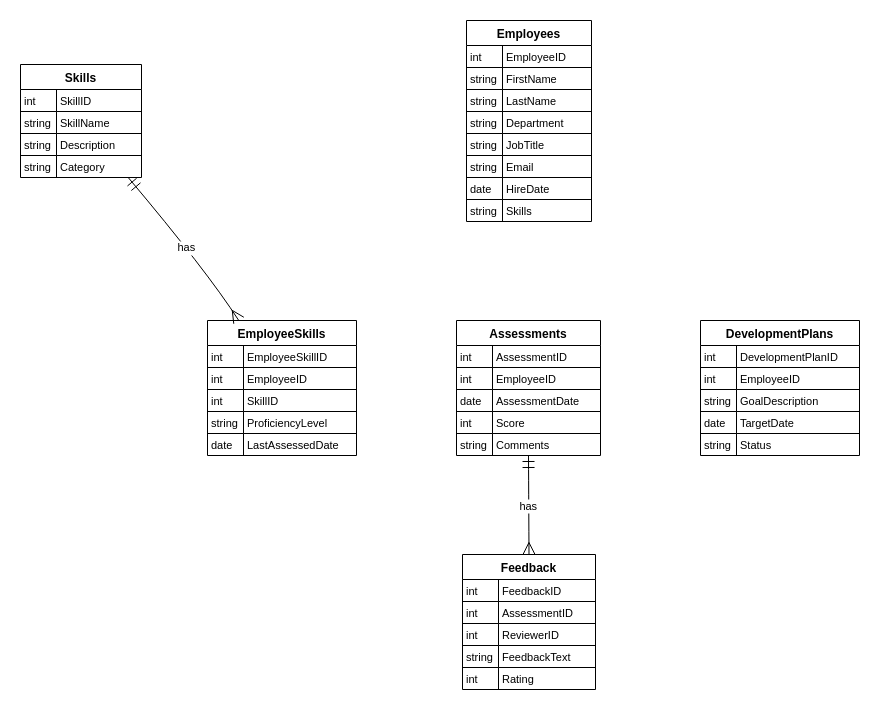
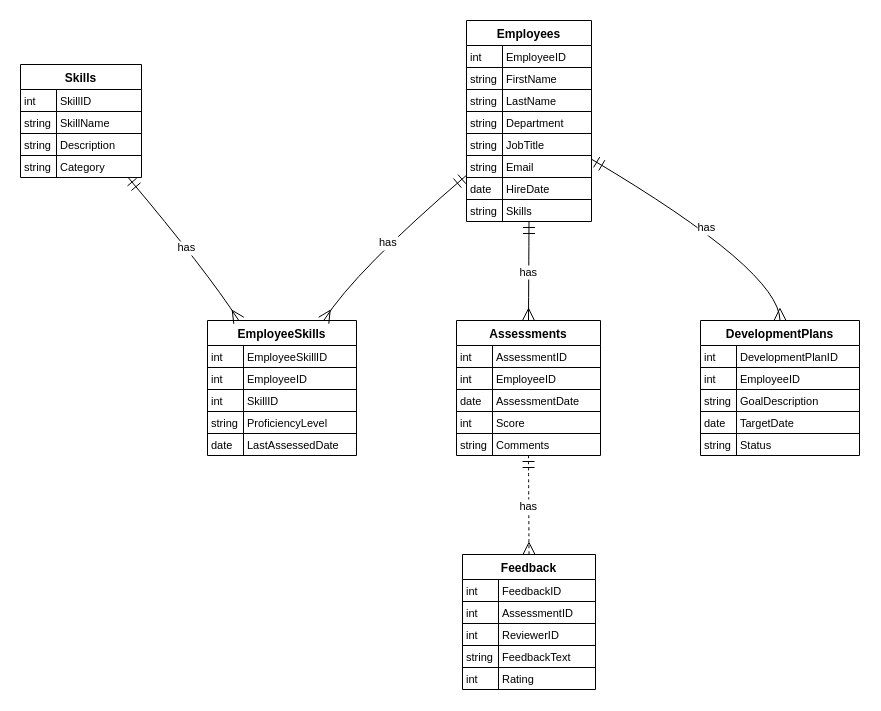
none -> (698, 228)
none -> (390, 244)
none -> (529, 273)
(529, 533) -> (529, 533)
